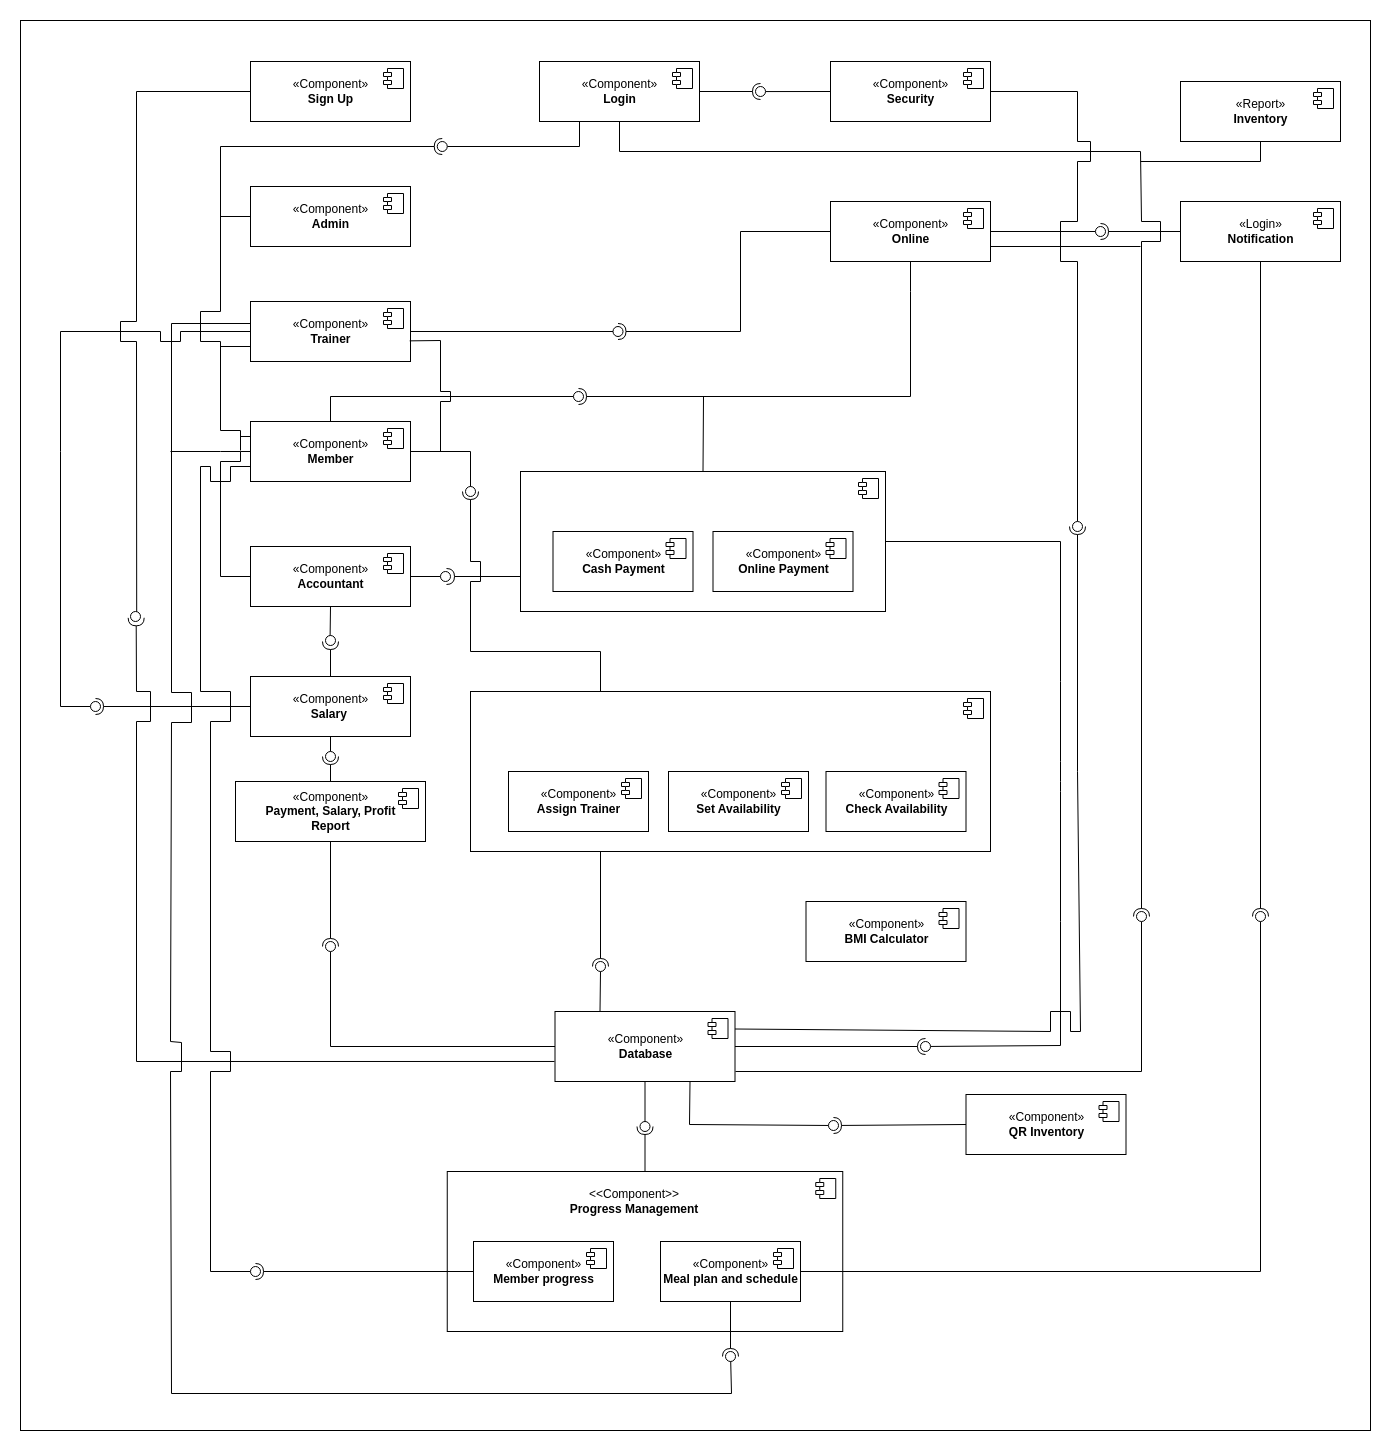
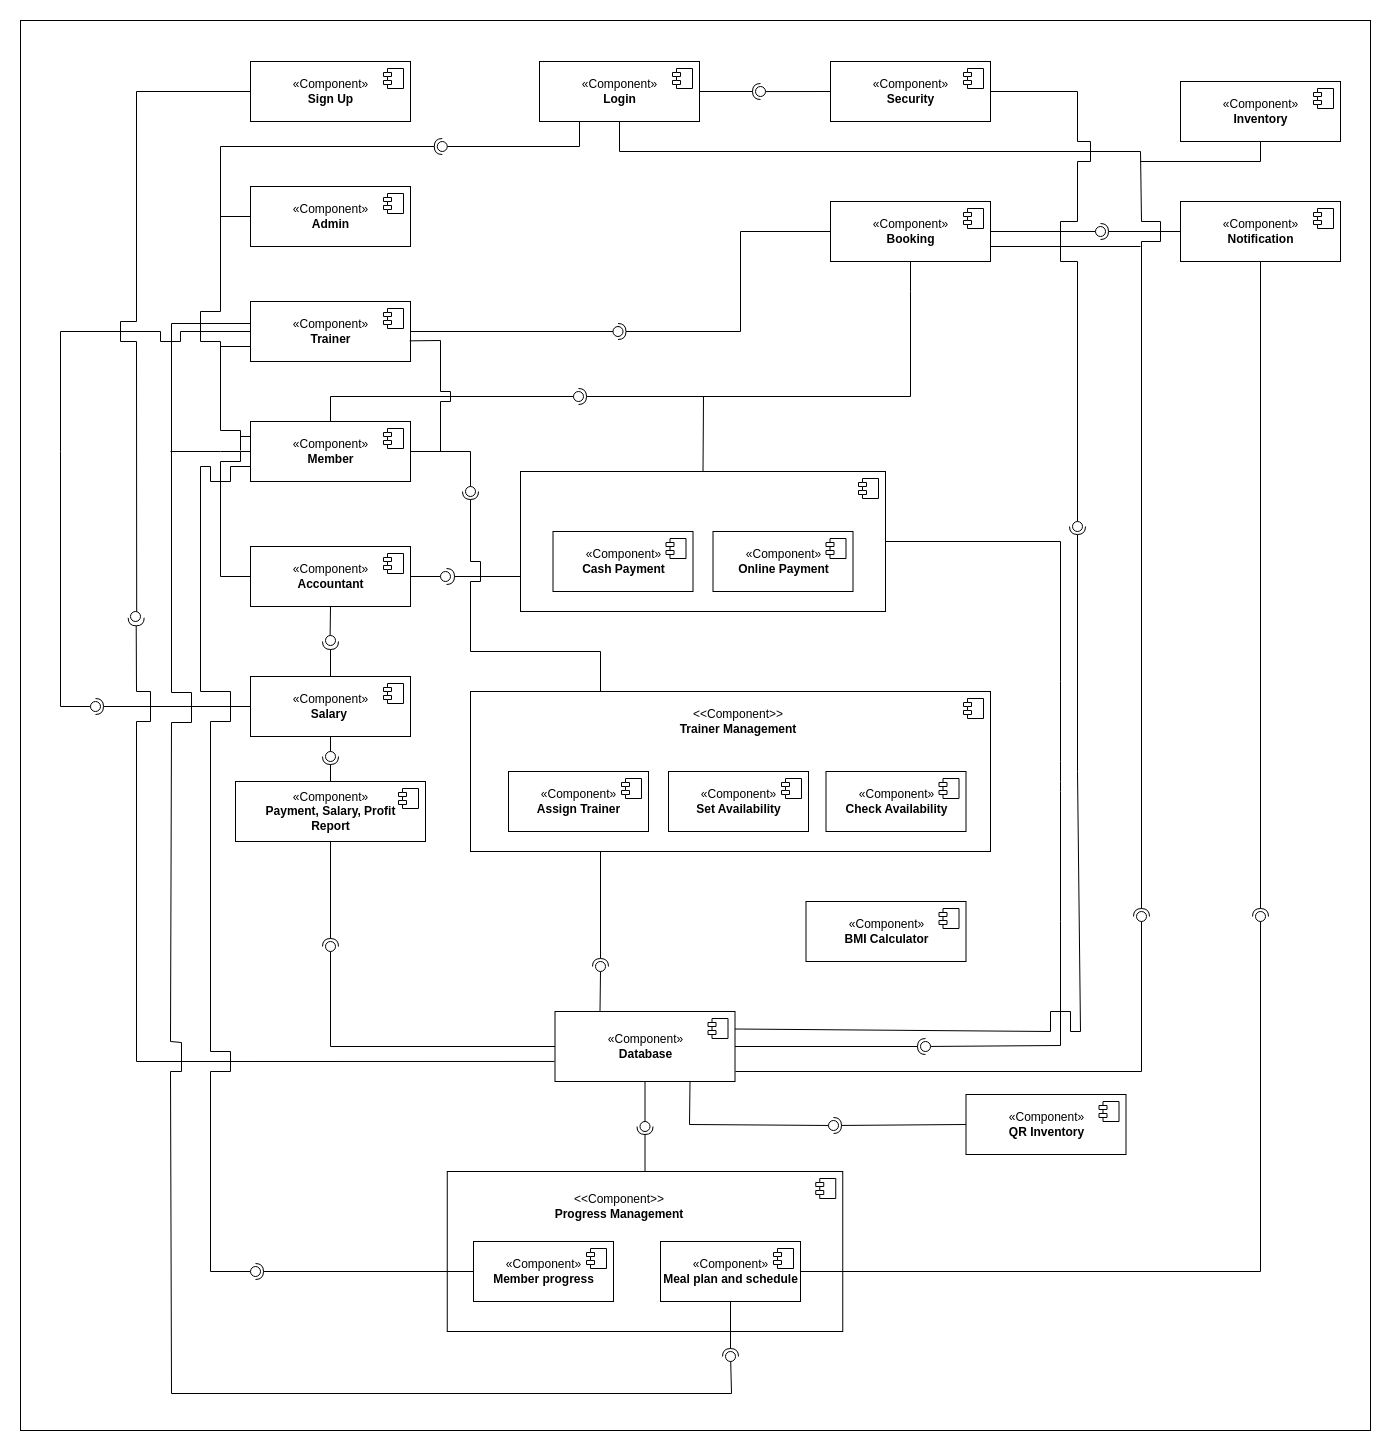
(1261, 112) -> (1261, 112)
(911, 232) -> (911, 232)
(1261, 232) -> (1261, 232)
none -> (739, 722)
(634, 1202) -> (619, 1207)
